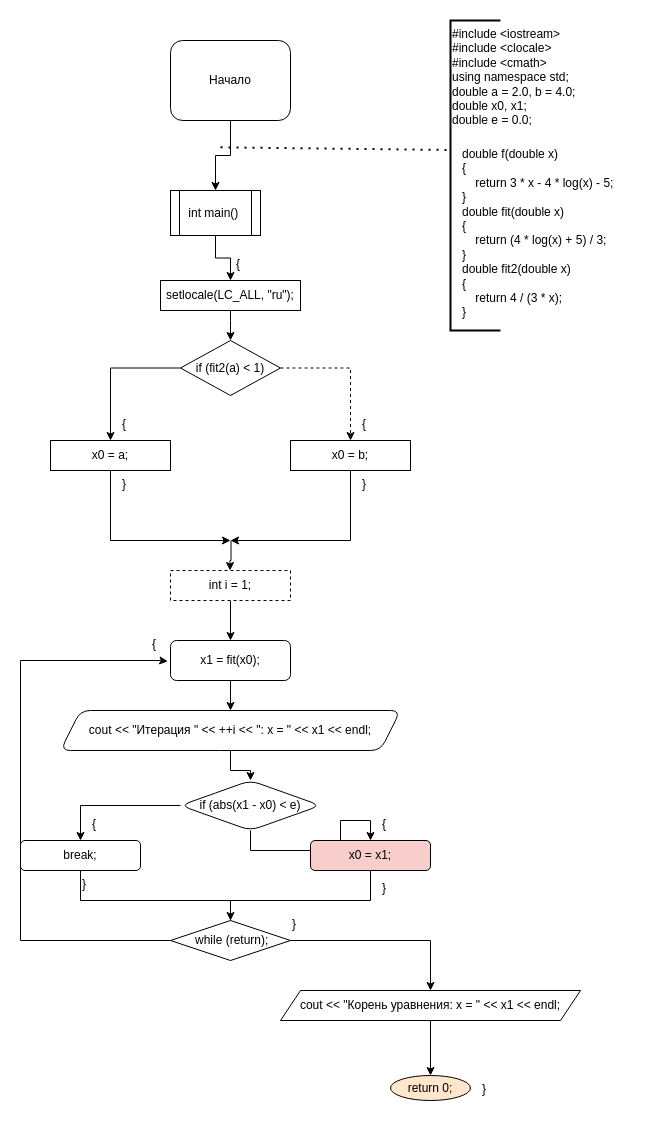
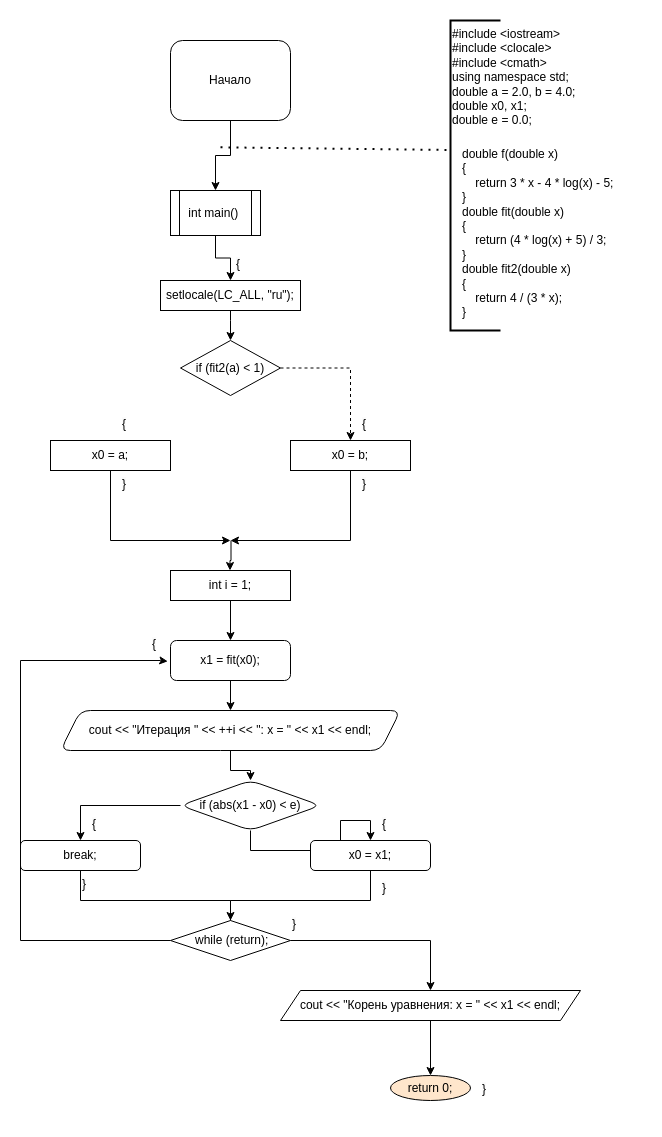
(113, 368) -> none
(231, 586) -> (231, 586)
(371, 856) -> (371, 856)
